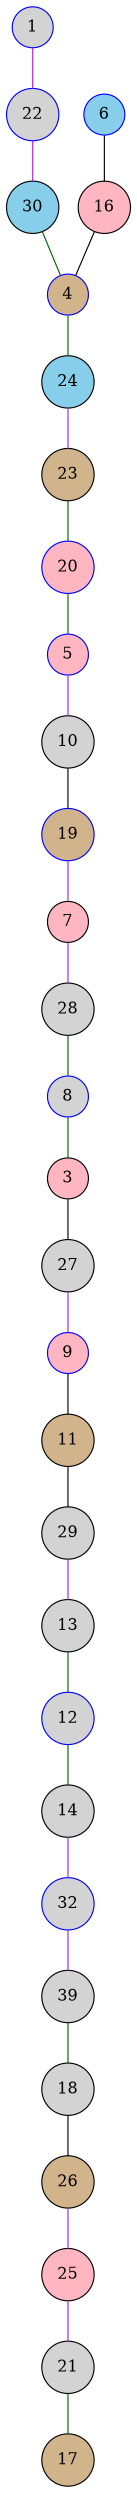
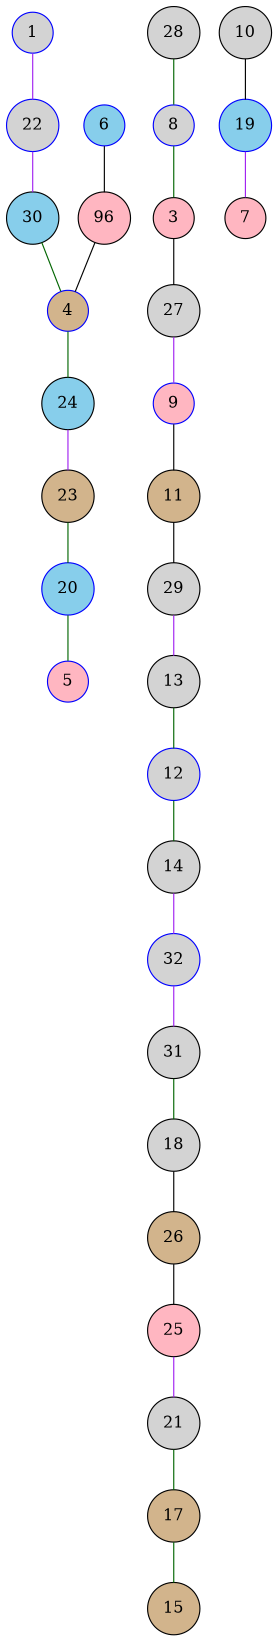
(104, 207) -> (104, 218)
(68, 567) -> (68, 589)
(68, 696) -> none
(68, 835) -> (245, 125)
(68, 963) -> none
none -> (174, 1609)
(68, 1997) -> (174, 1052)
(68, 2228) -> (174, 1284)
